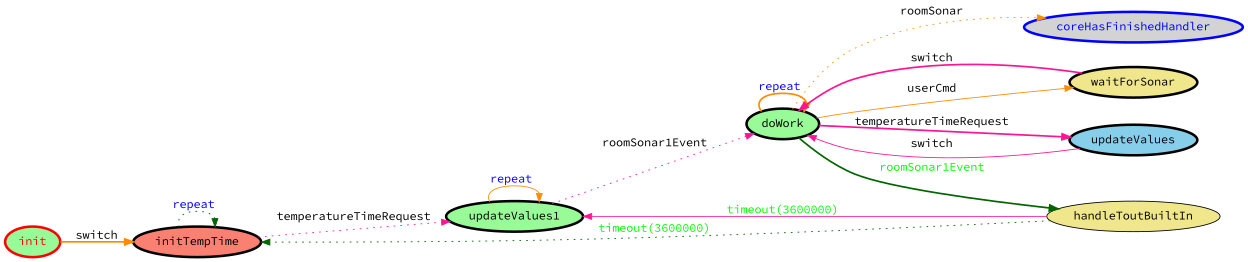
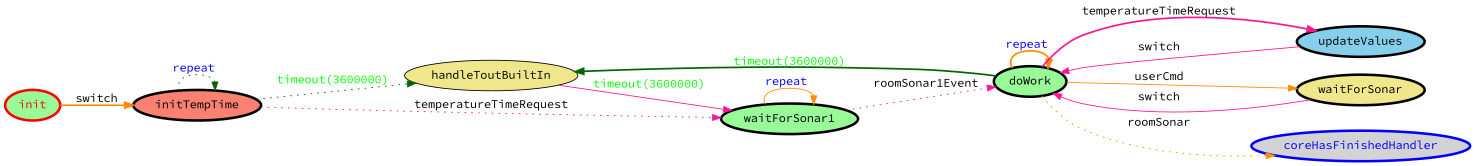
(941, 65) -> (1186, 112)
(932, 168) -> (790, 62)
(515, 216) -> (790, 119)
(660, 237) -> (332, 92)
